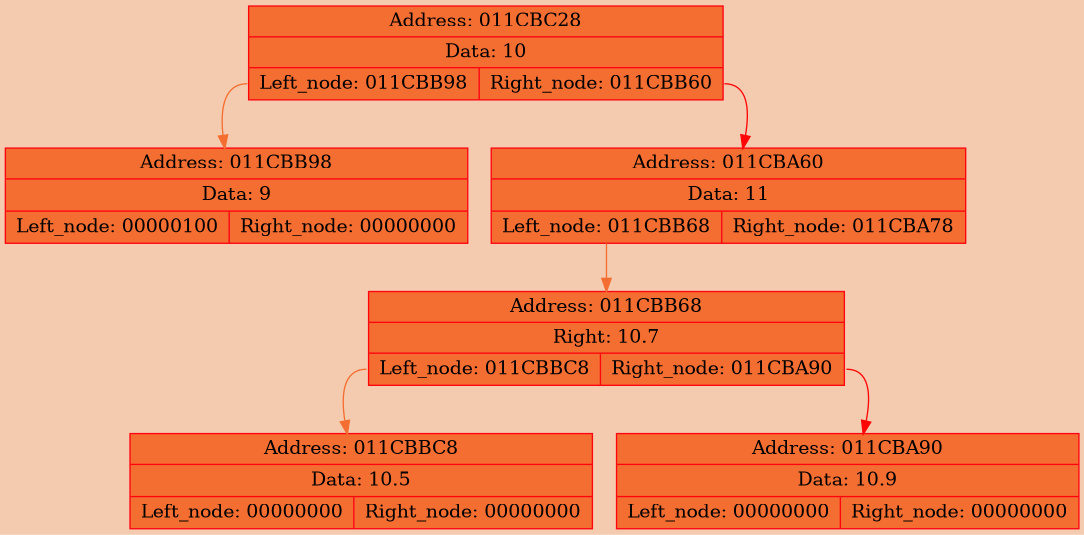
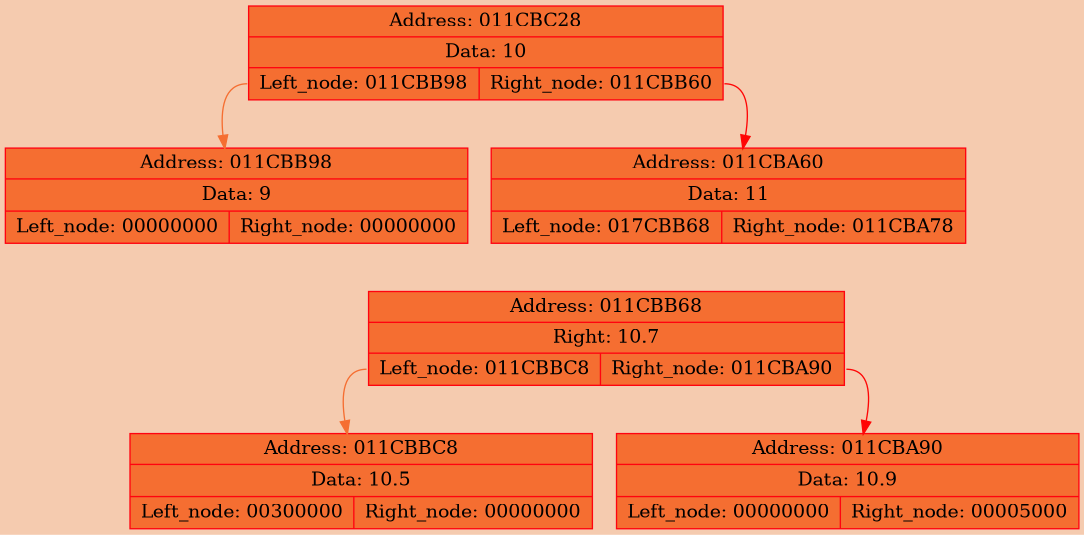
(117, 227) -> (117, 227)
(606, 227) -> (606, 227)
(606, 261) -> none
(242, 512) -> (242, 512)
(960, 512) -> (960, 512)
